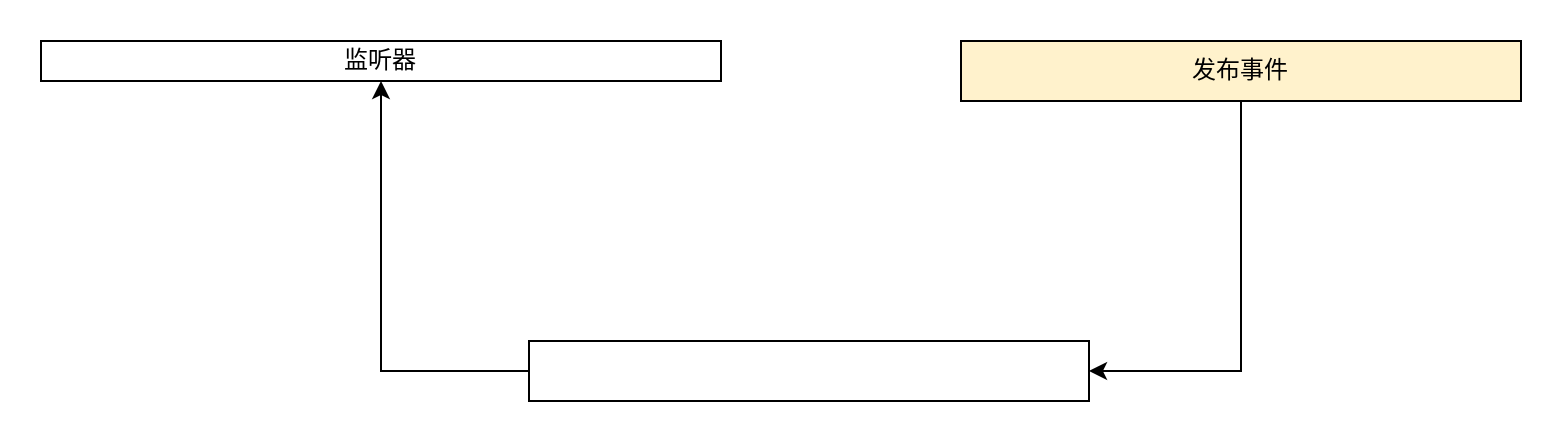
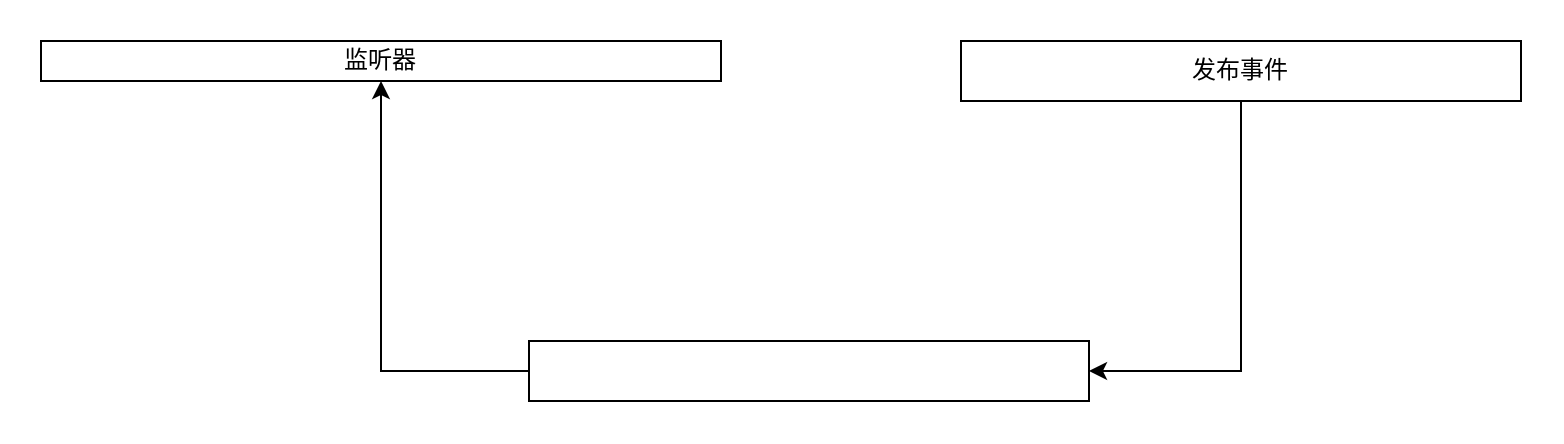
(1241, 71) -> (1241, 71)
